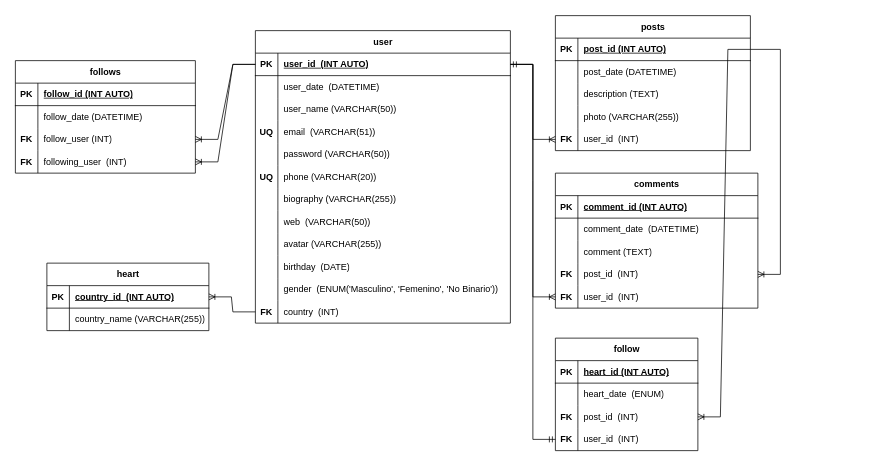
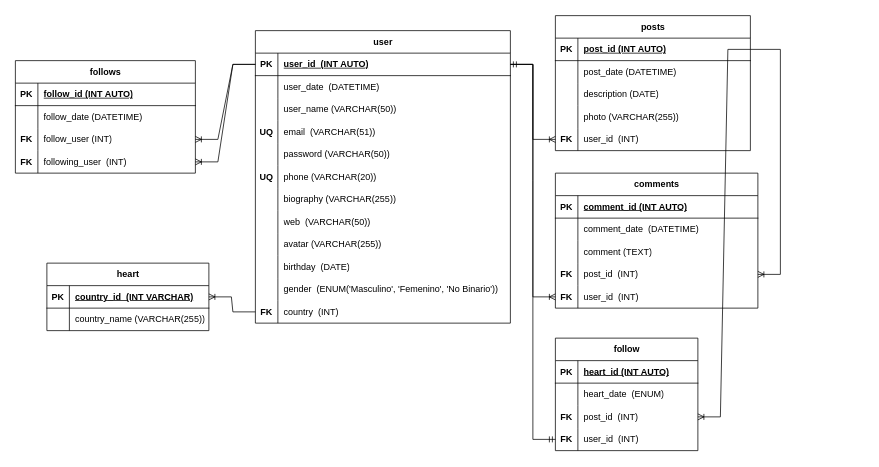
(626, 94) -> (626, 94)
(127, 297) -> (135, 297)
